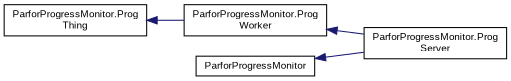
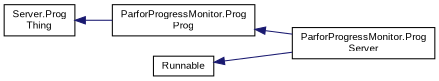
(75, 20) -> (40, 20)
(255, 20) -> (184, 20)
(255, 66) -> (184, 66)
